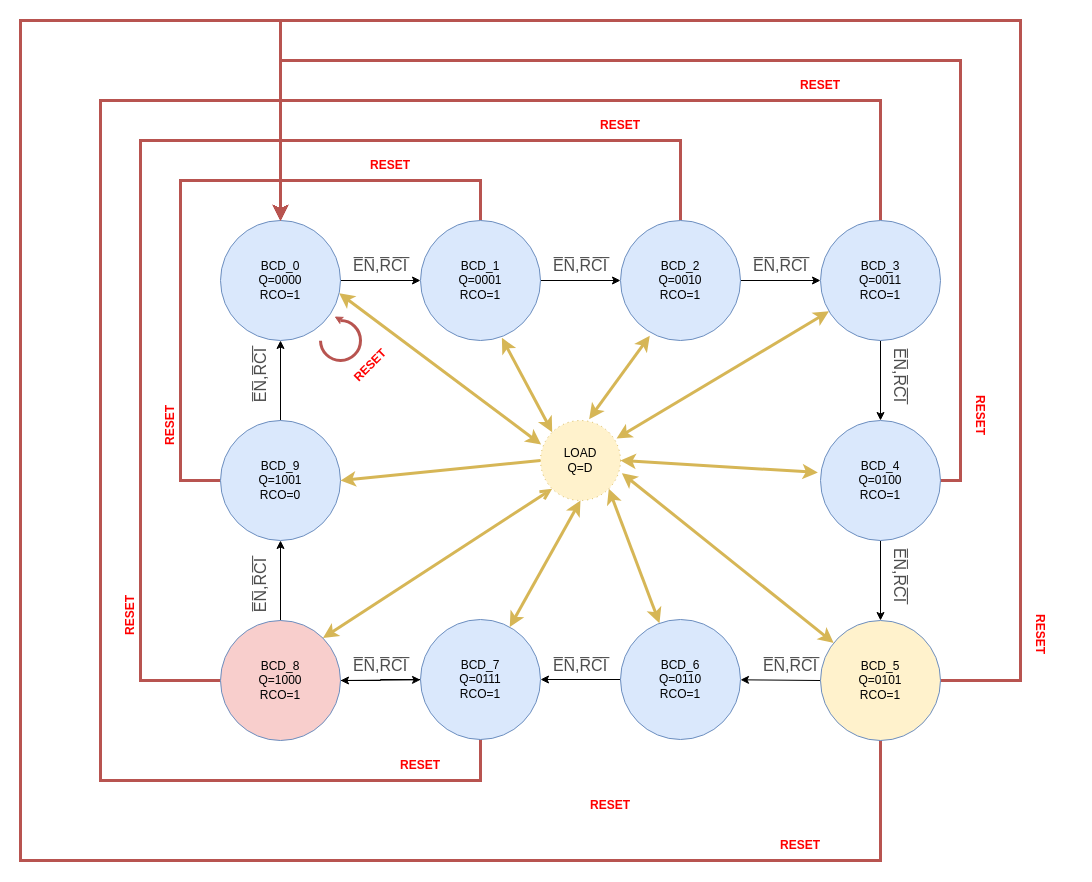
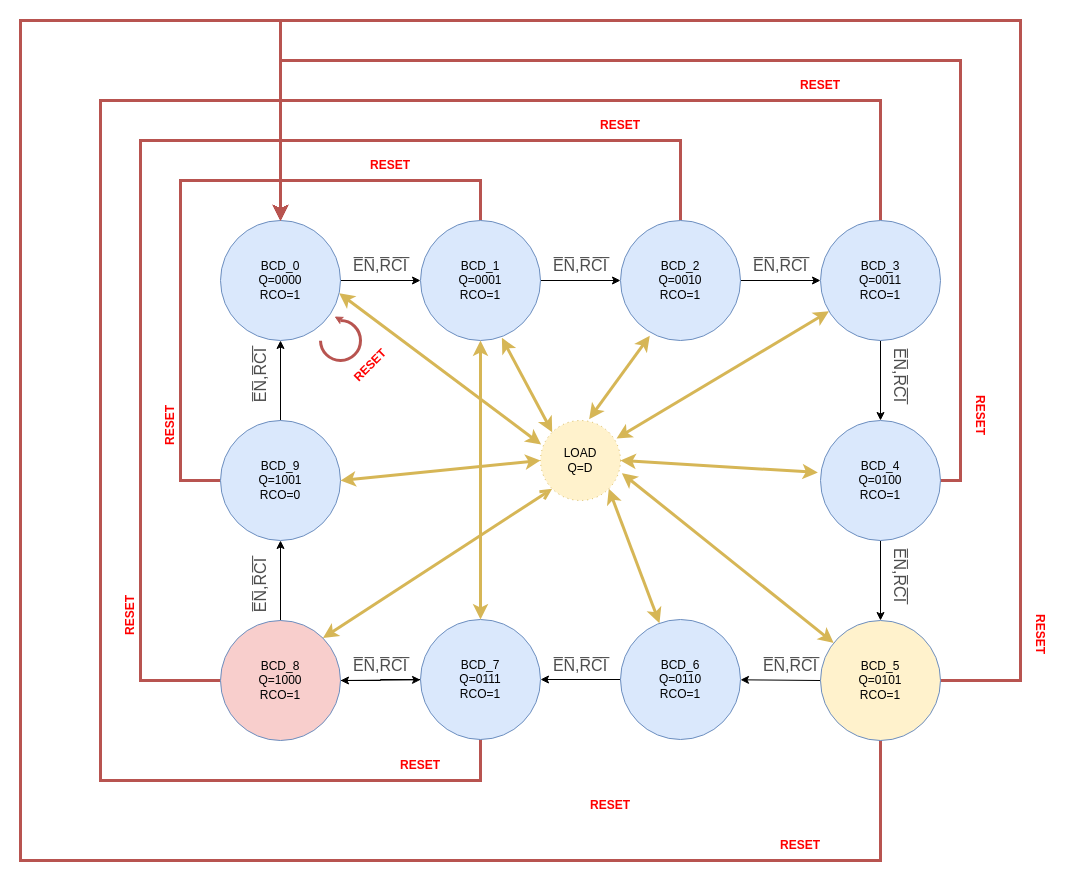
(533, 461) -> (528, 462)
(545, 564) -> (481, 480)
